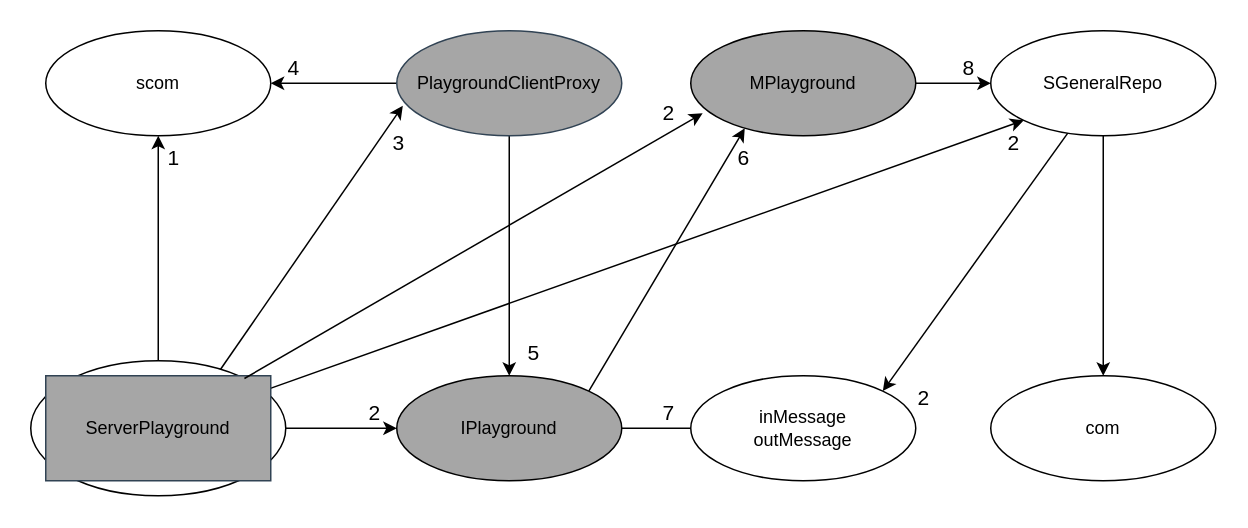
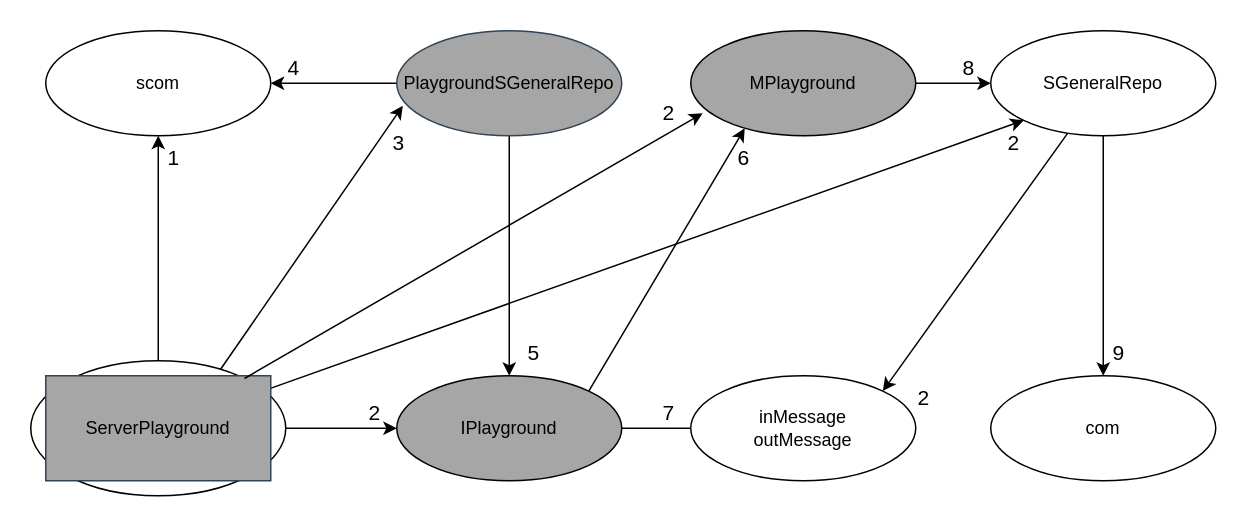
(509, 83) -> (509, 83)
none -> (1118, 353)
